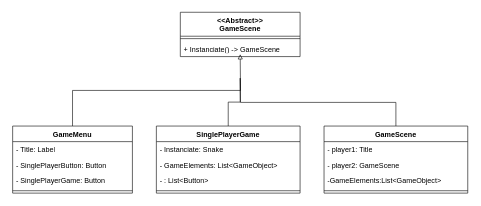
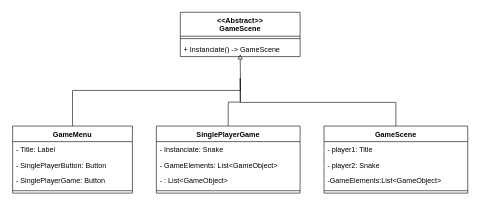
(364, 166) -> (356, 166)
(188, 182) -> (196, 182)
